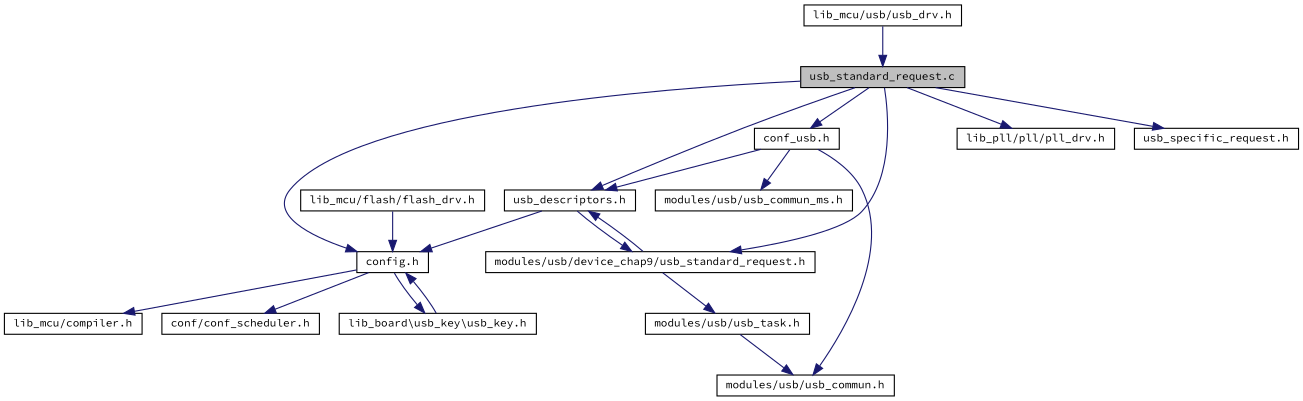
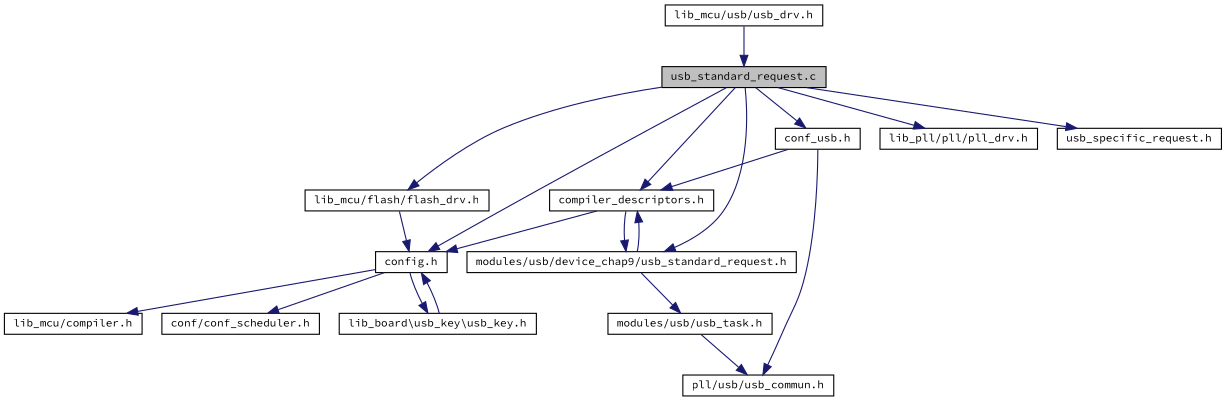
none -> (532, 117)
(570, 200) -> (632, 200)
(754, 200) -> none
(806, 385) -> (758, 385)
